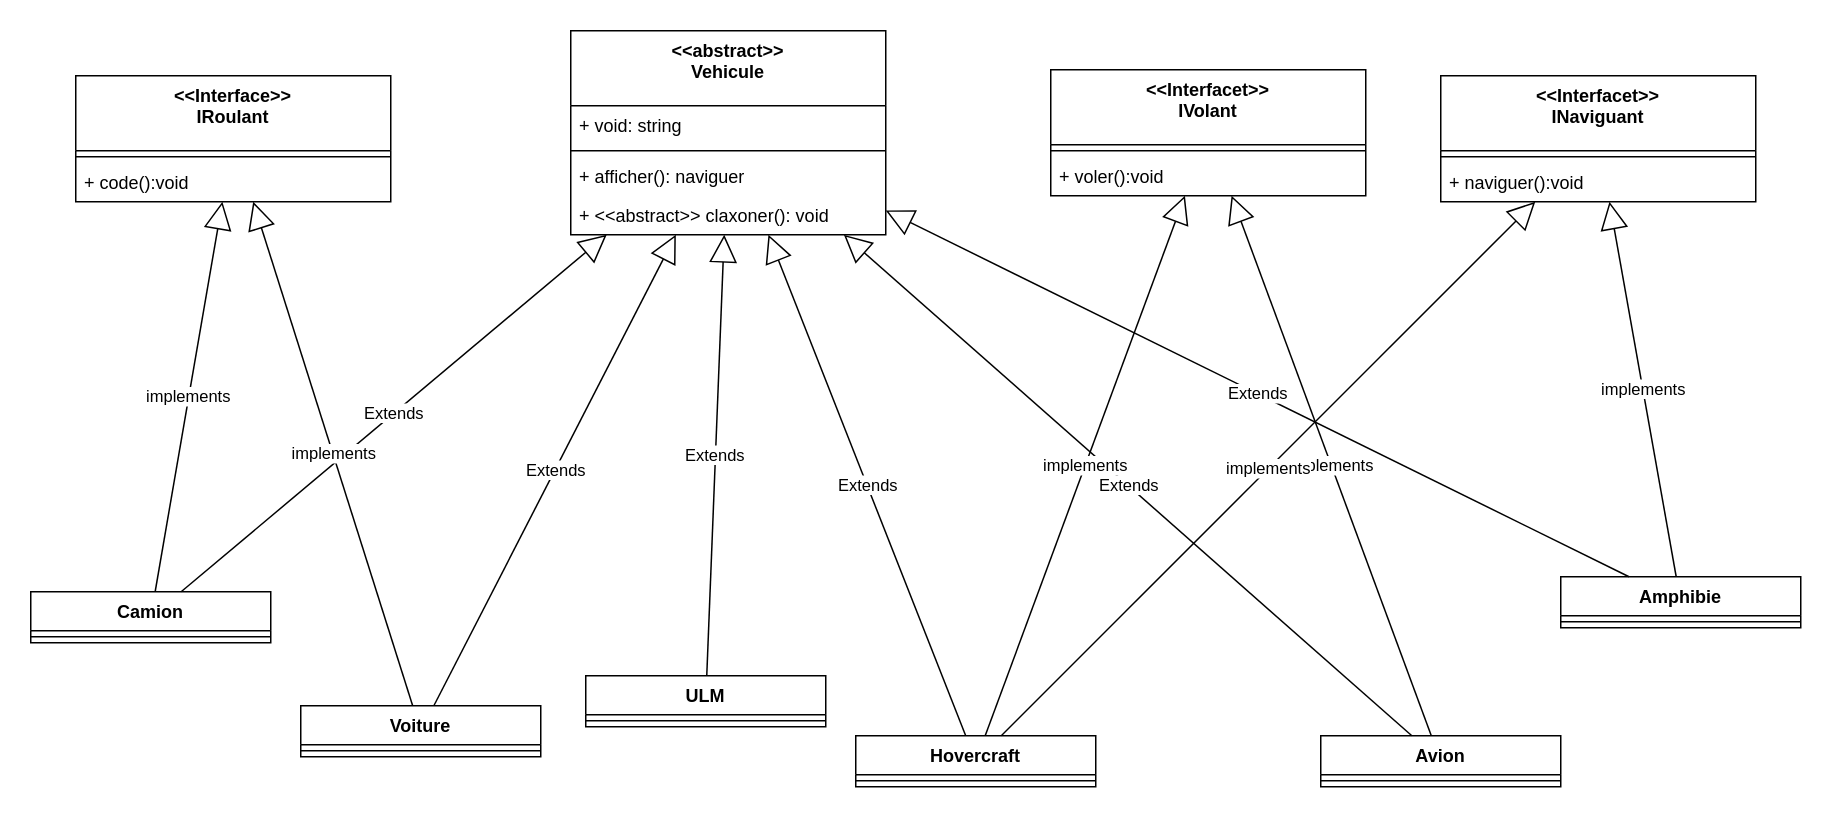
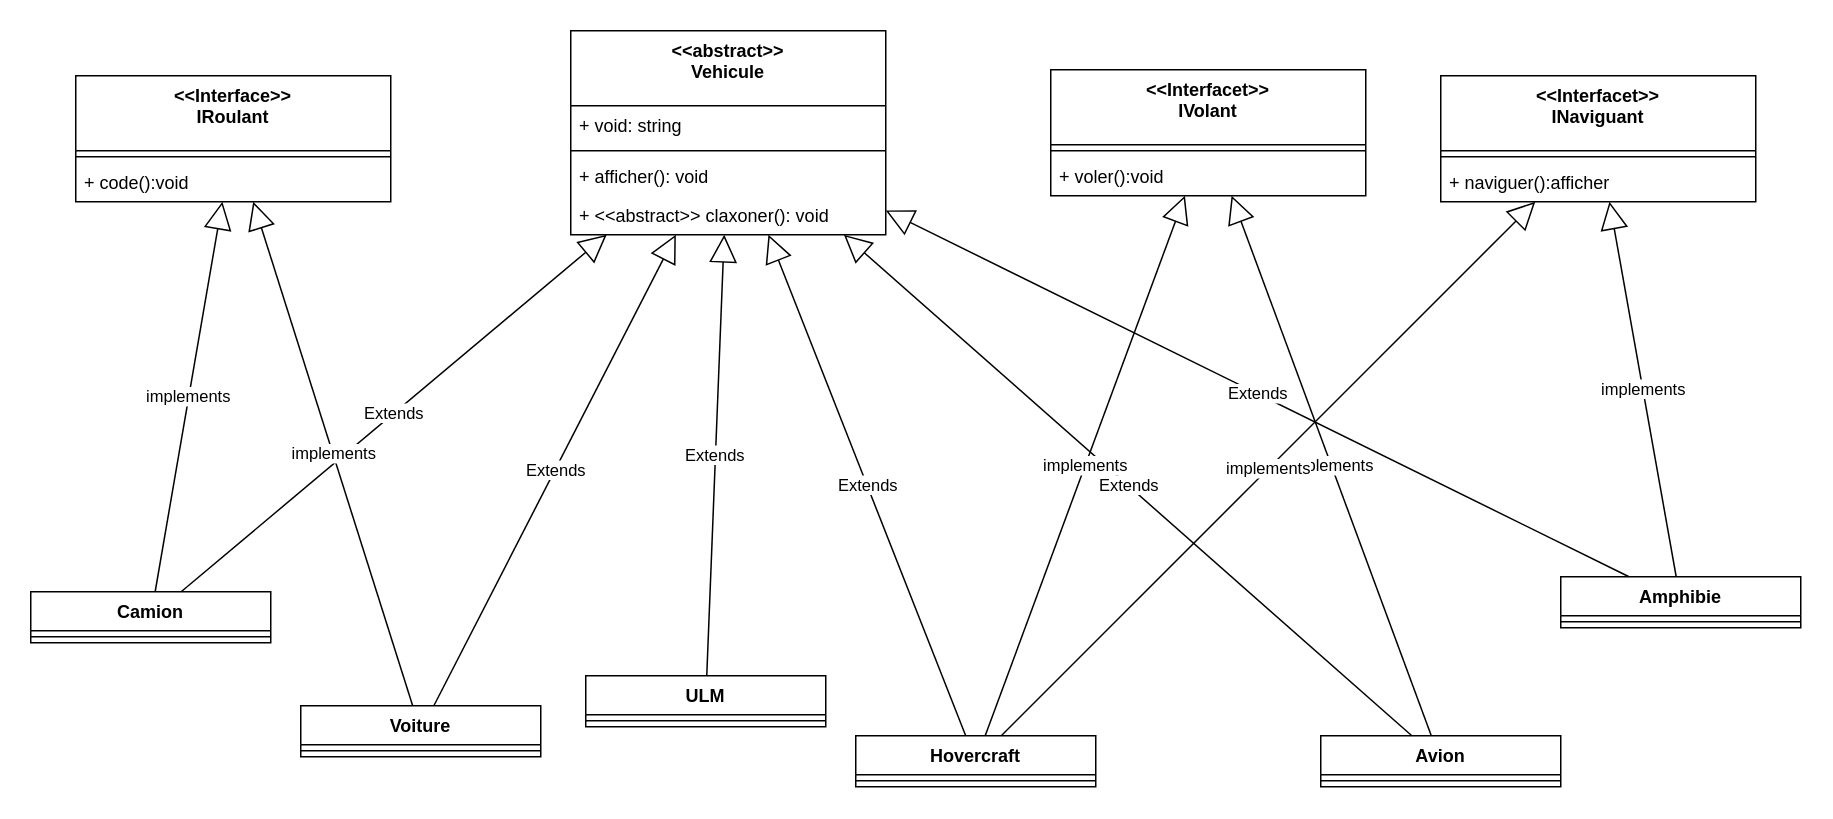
(678, 177) -> (658, 177)
(1525, 183) -> (1545, 183)
